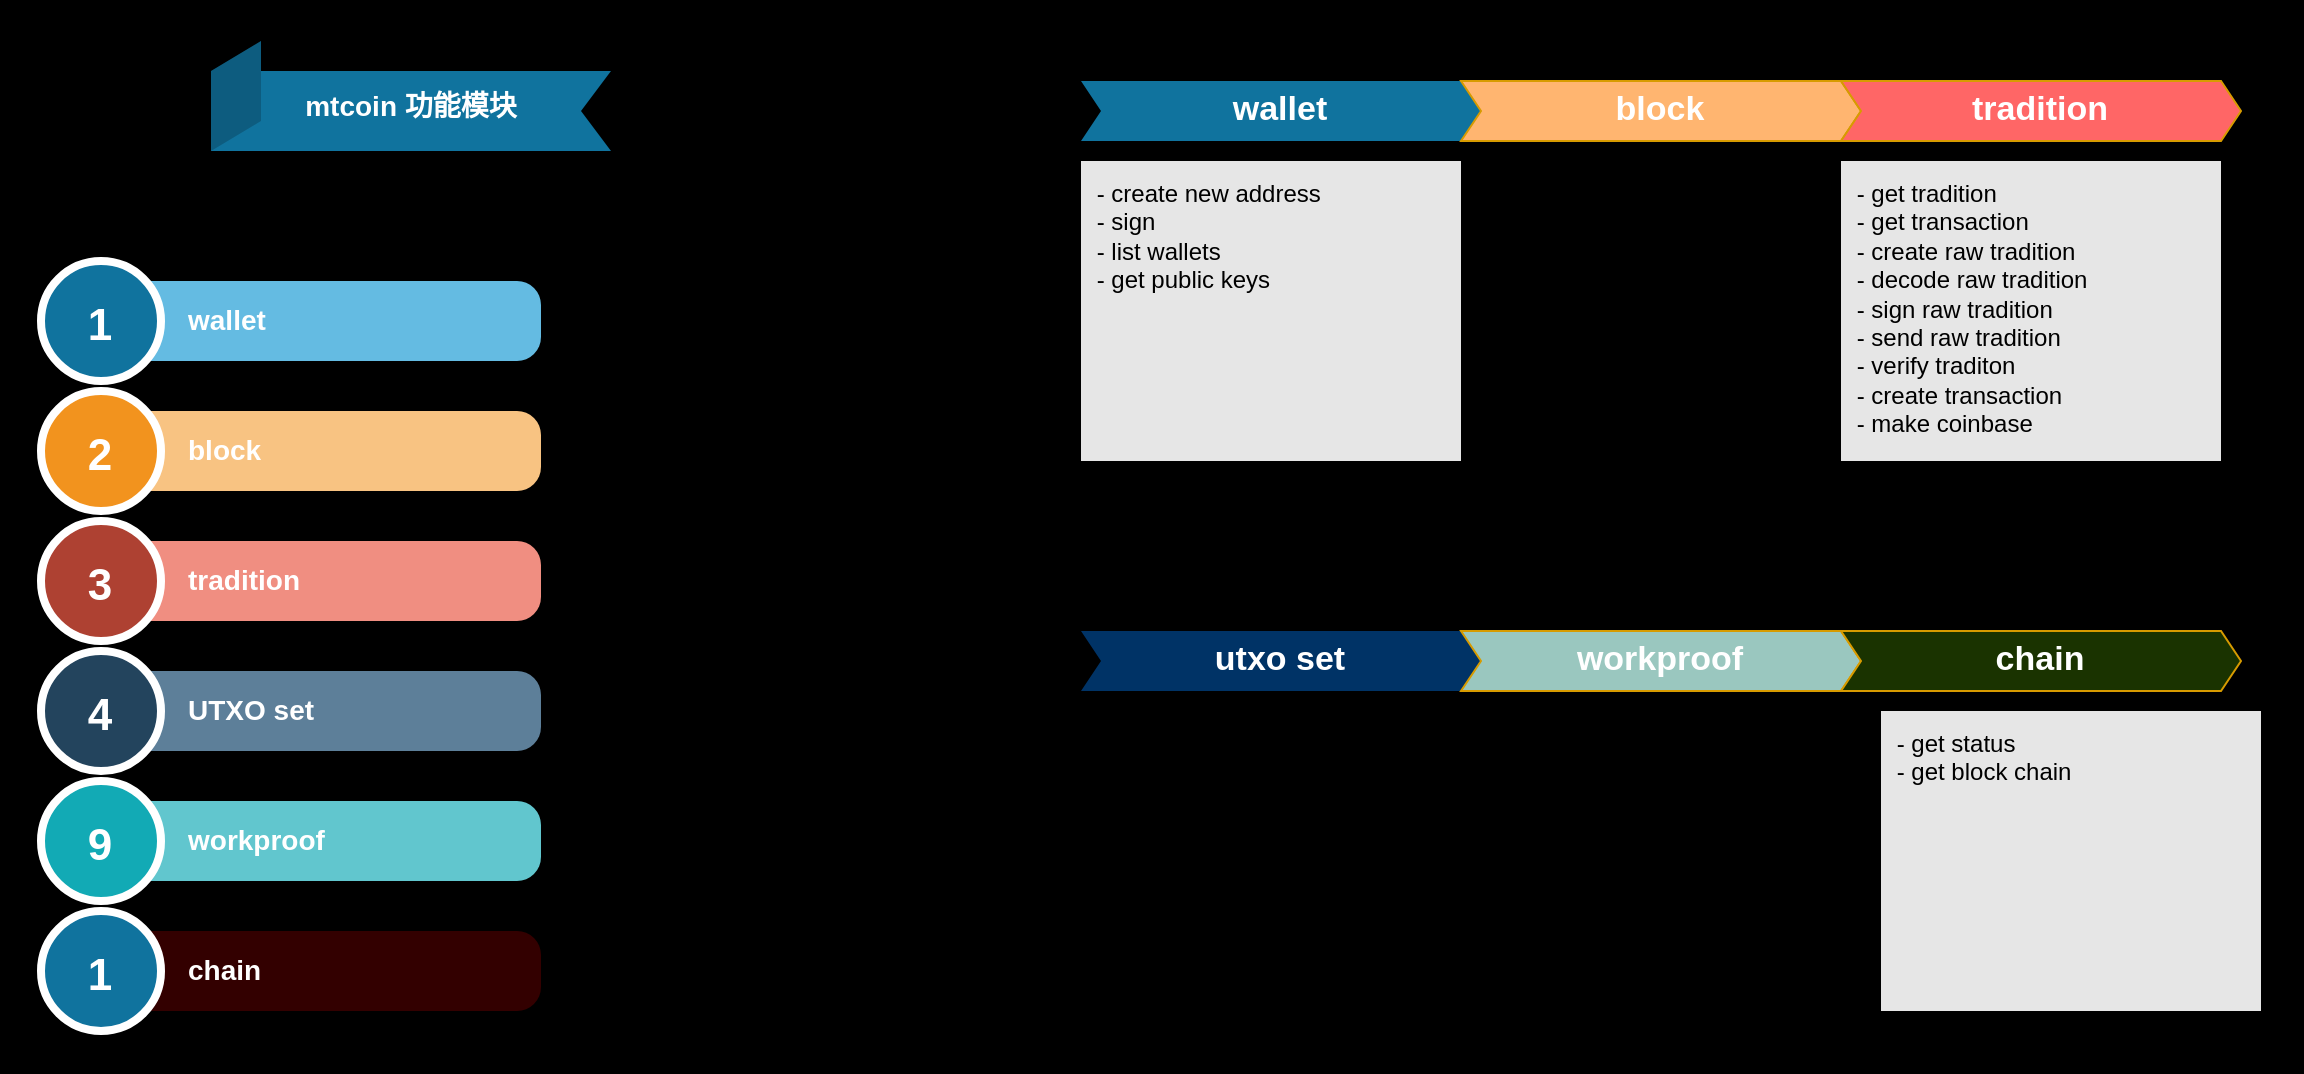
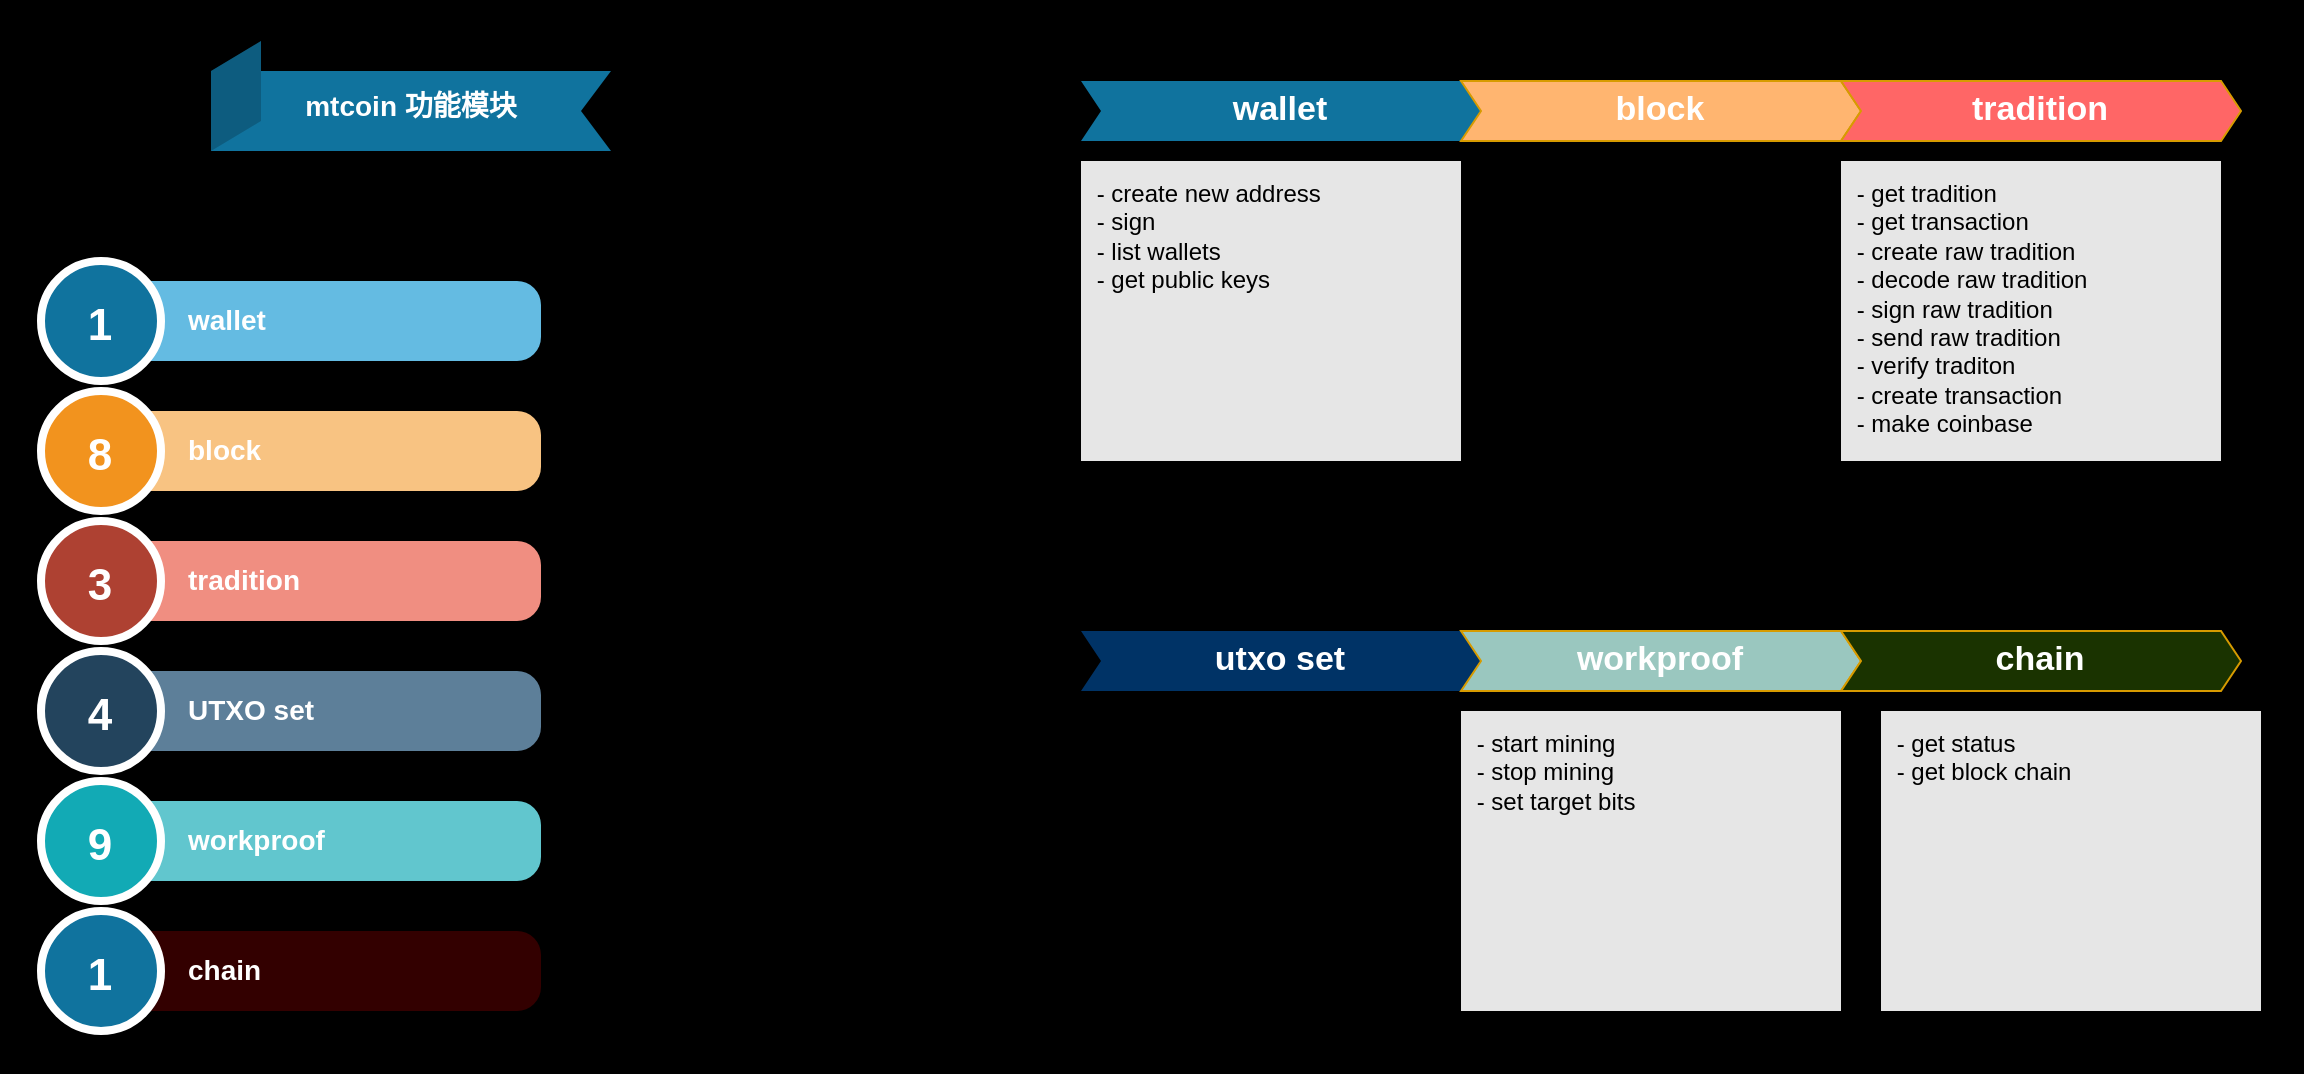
(100, 455) -> (100, 455)
none -> (1651, 861)
